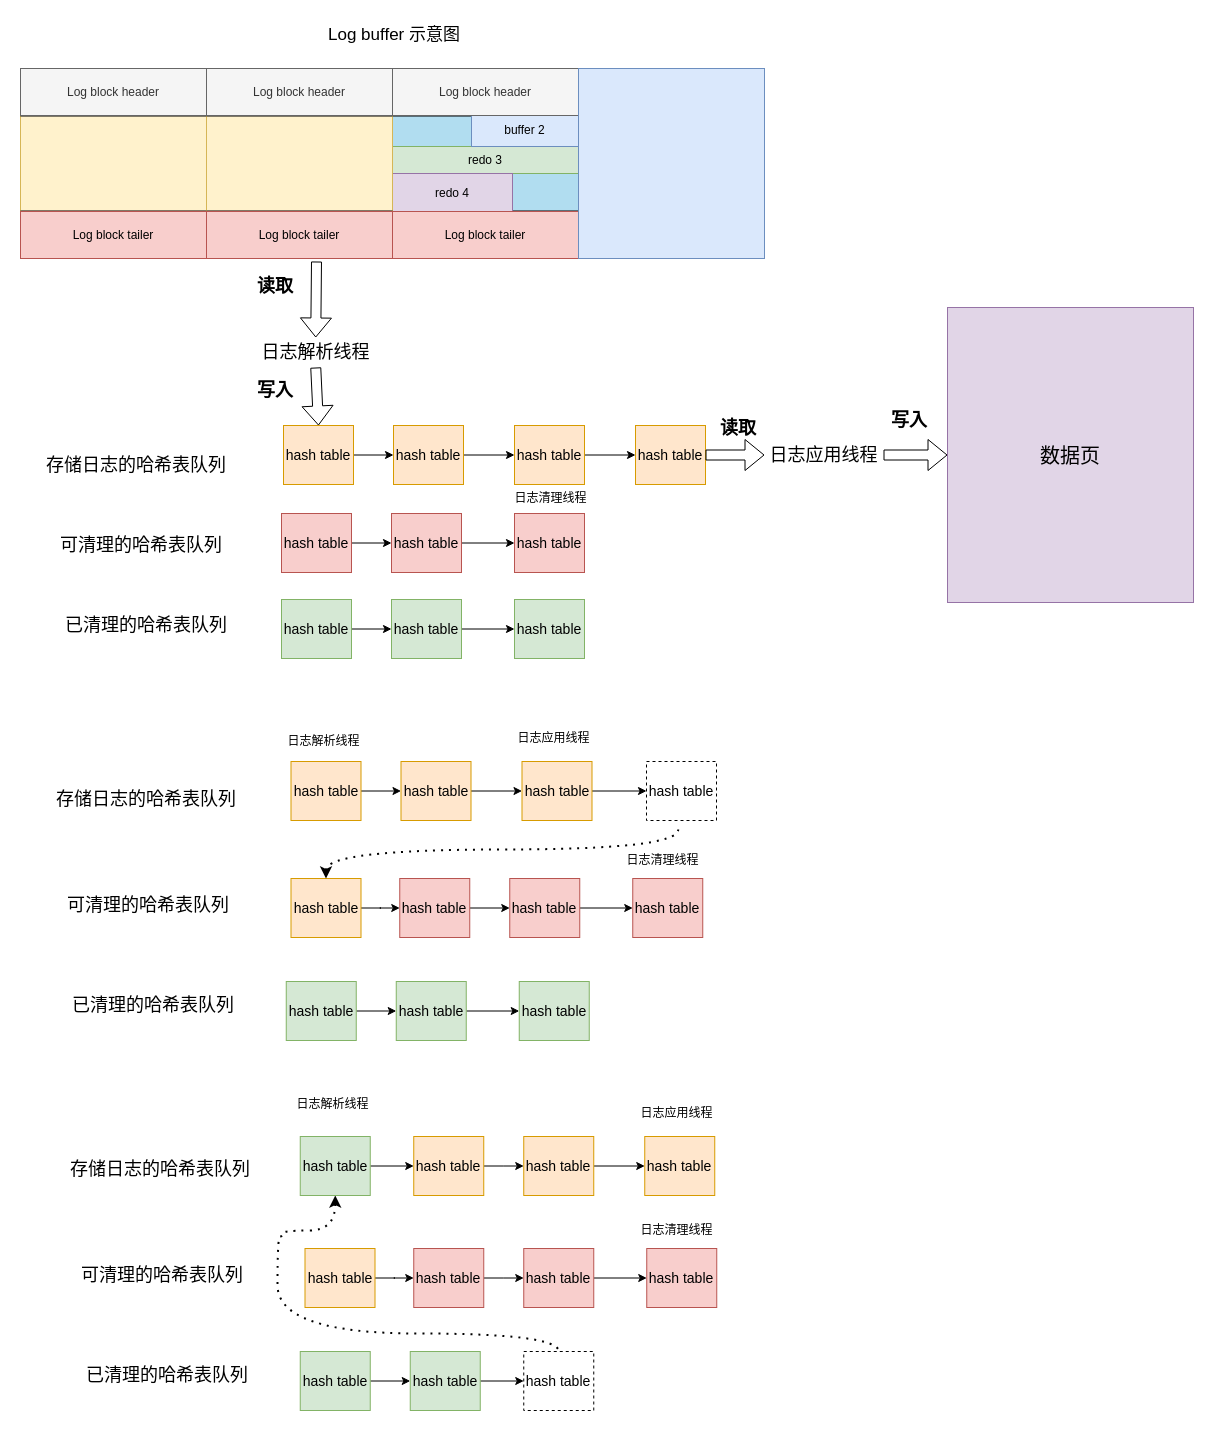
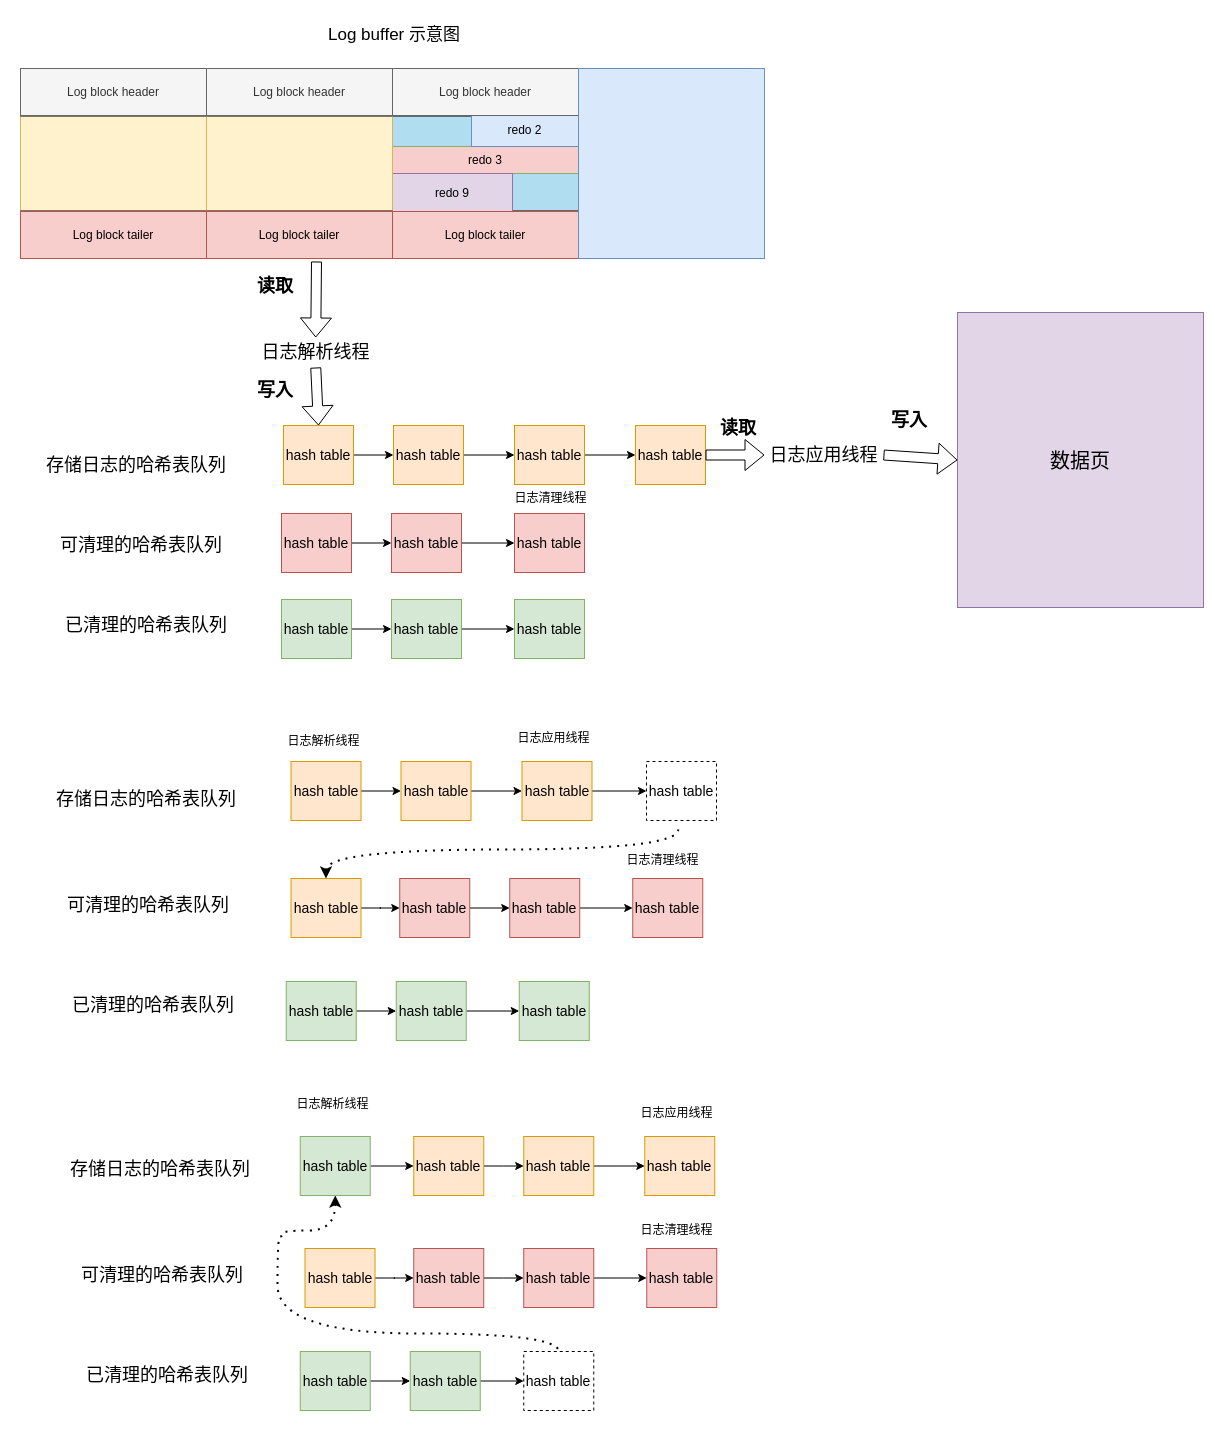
(525, 131) -> (525, 131)
(486, 160) -> (486, 160)
(453, 194) -> (453, 194)
(1071, 455) -> (1081, 460)
